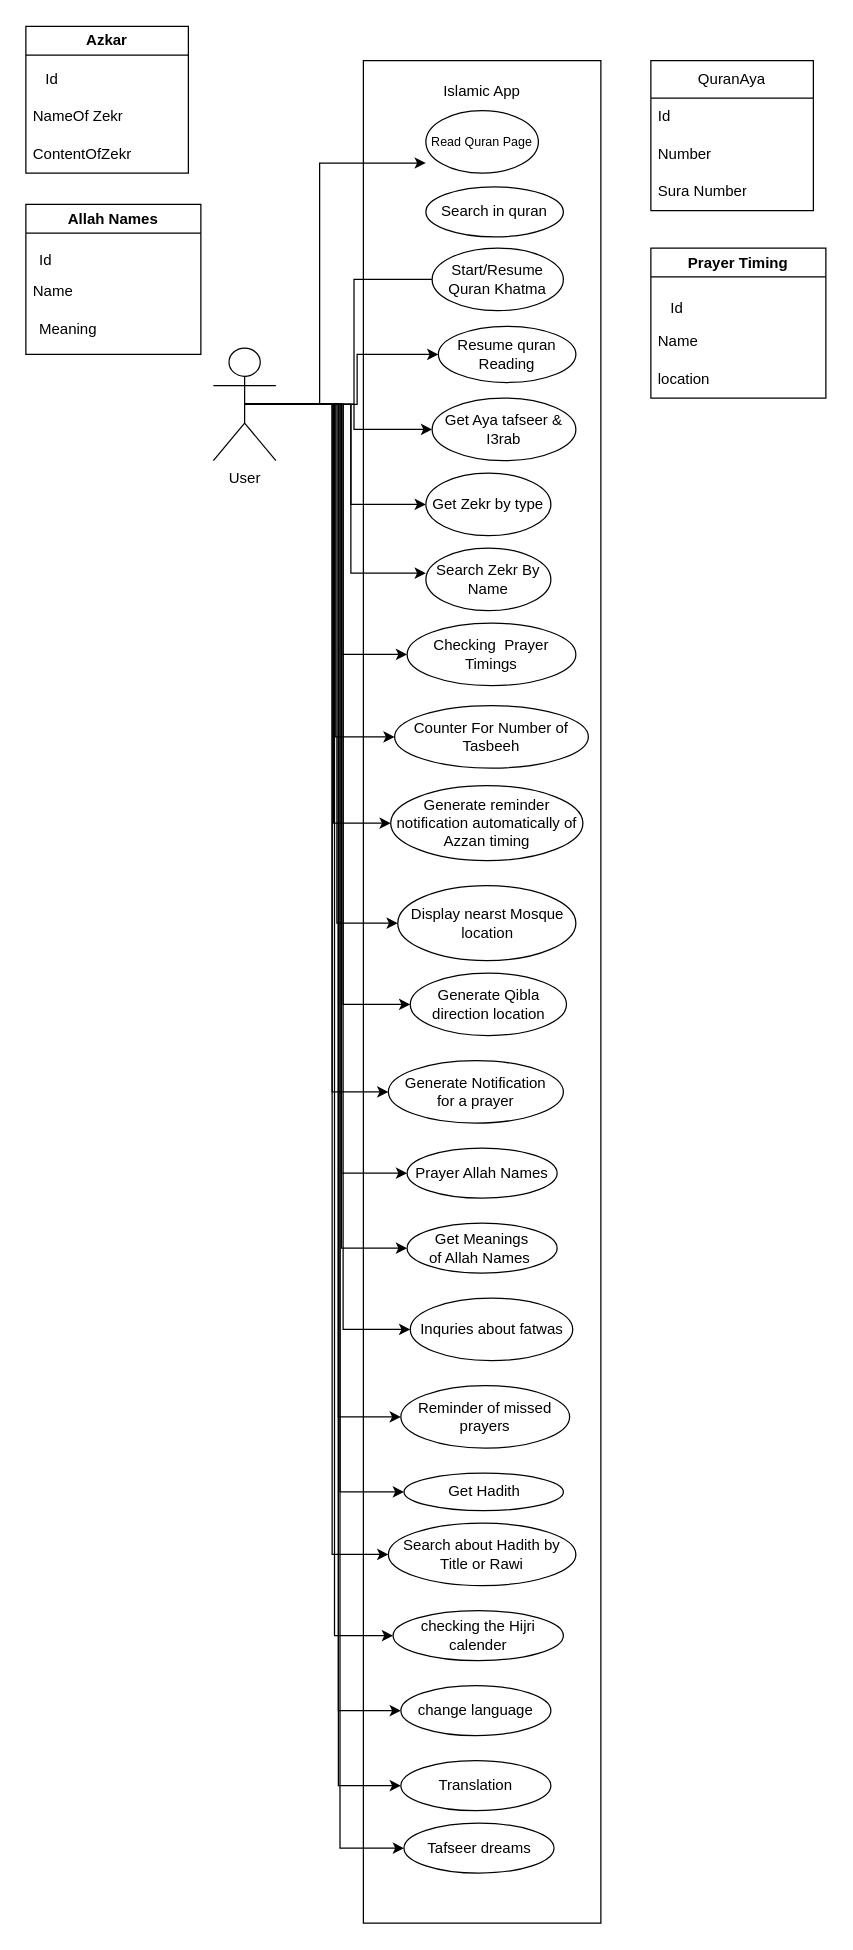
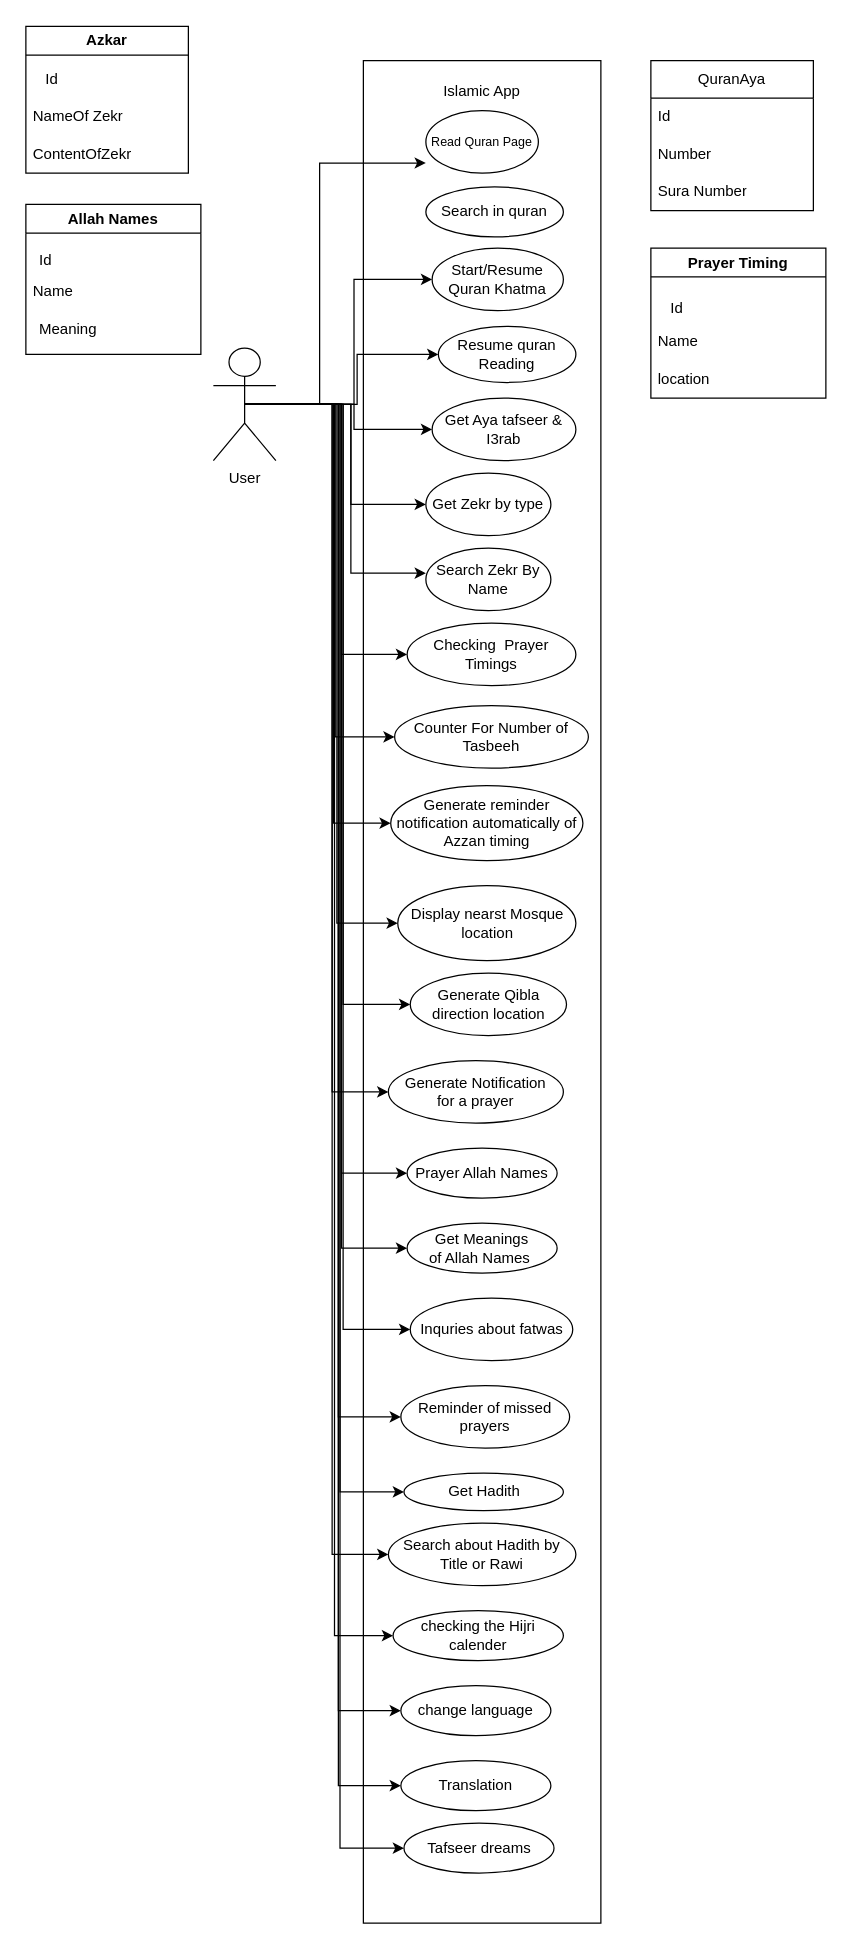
(425, 279) -> (422, 279)
